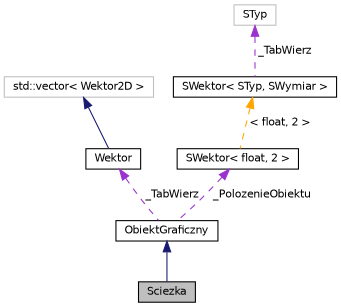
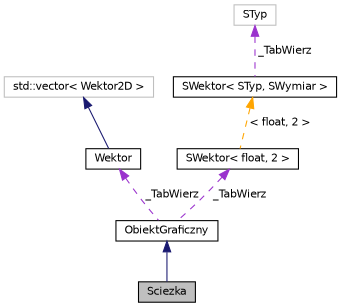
(260, 195) -> (238, 195)
